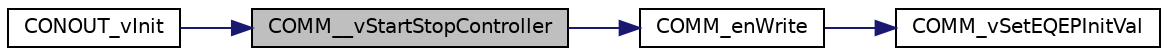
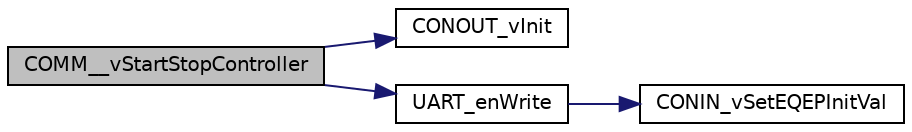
(206, 28) -> (350, 44)
(732, 28) -> (482, 104)
(1028, 28) -> (772, 104)
